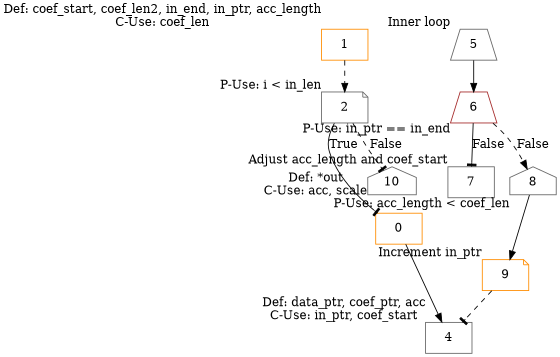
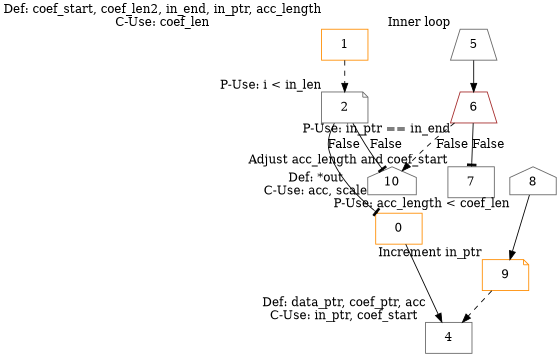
(510, 141) -> (431, 143)
(344, 145) -> (344, 145)
(366, 146) -> (366, 146)
(479, 305) -> (479, 305)
